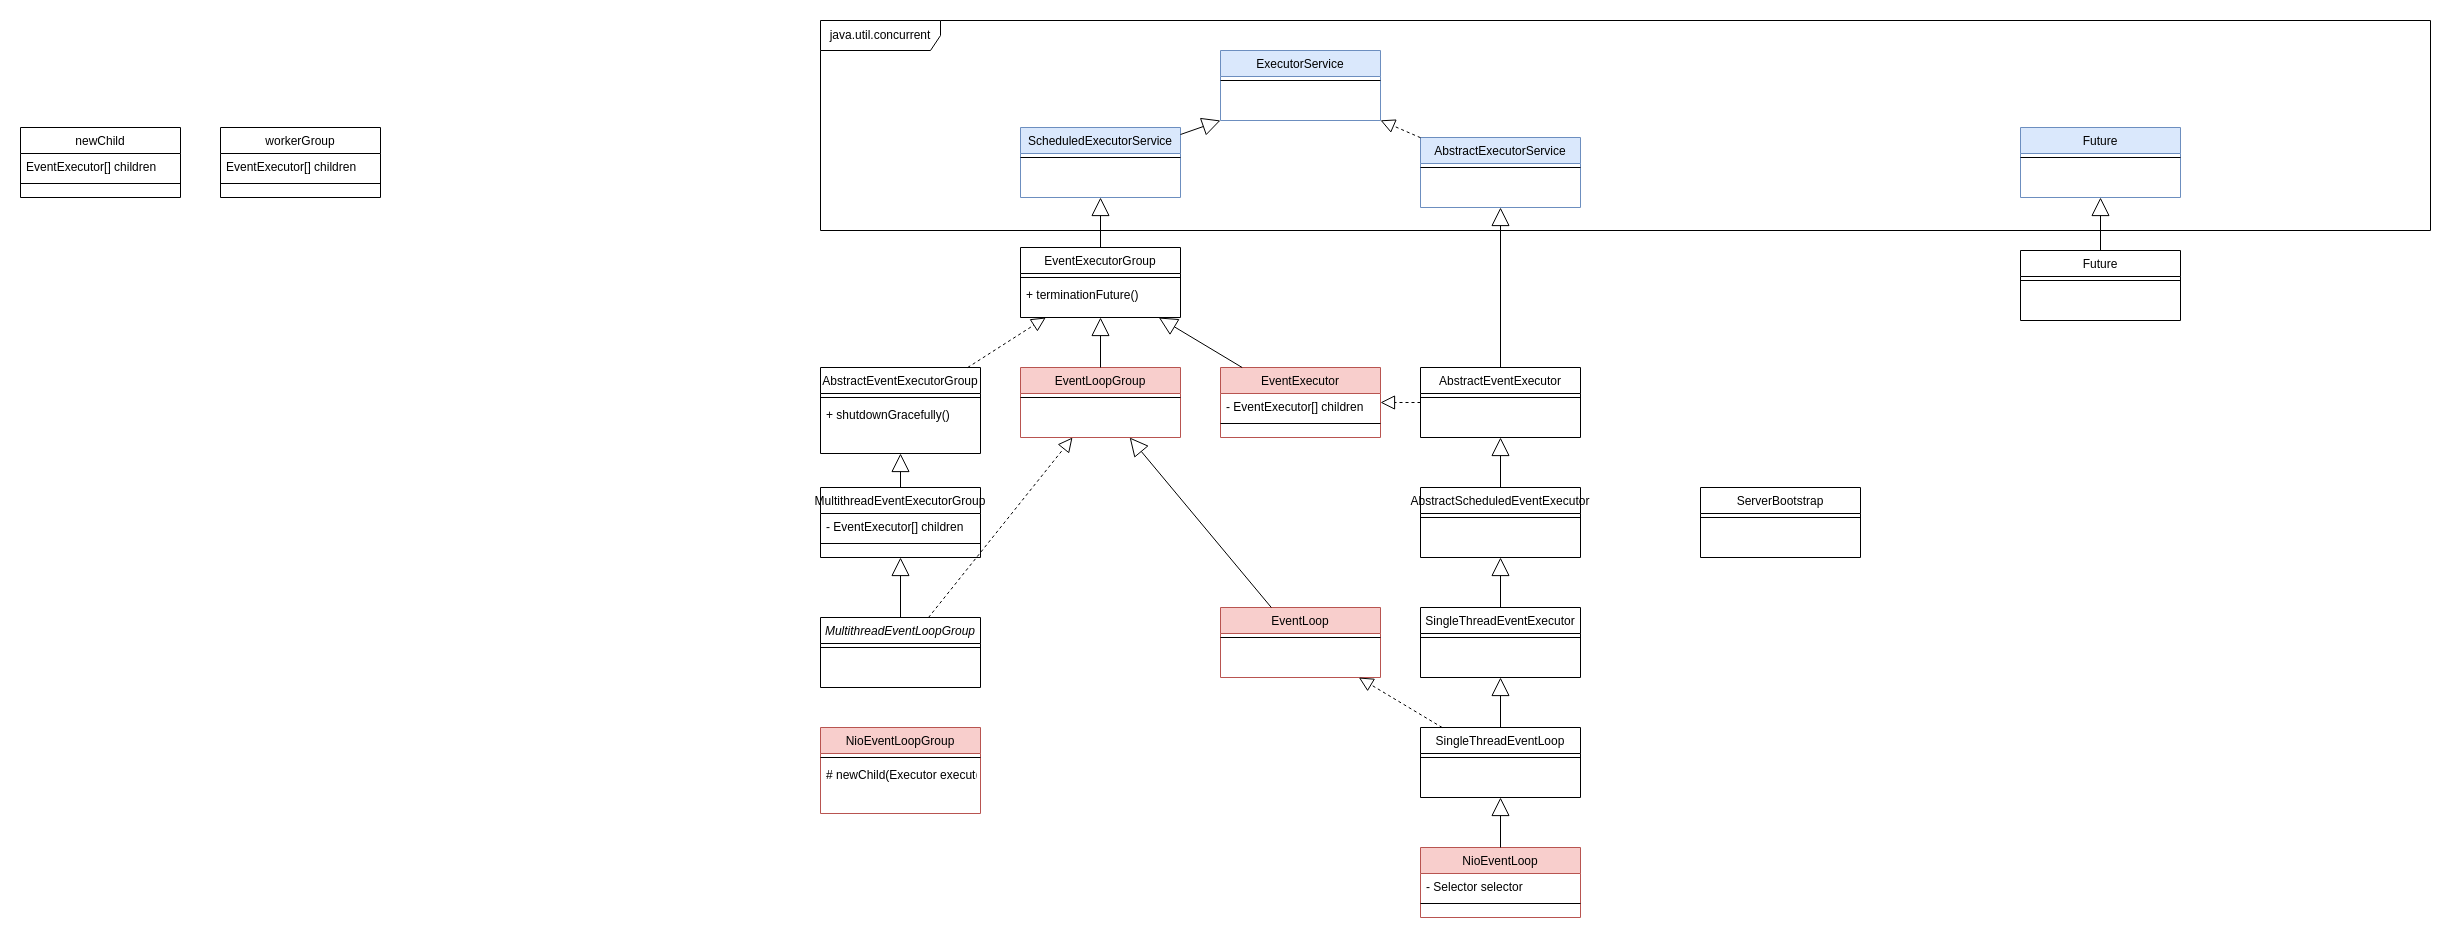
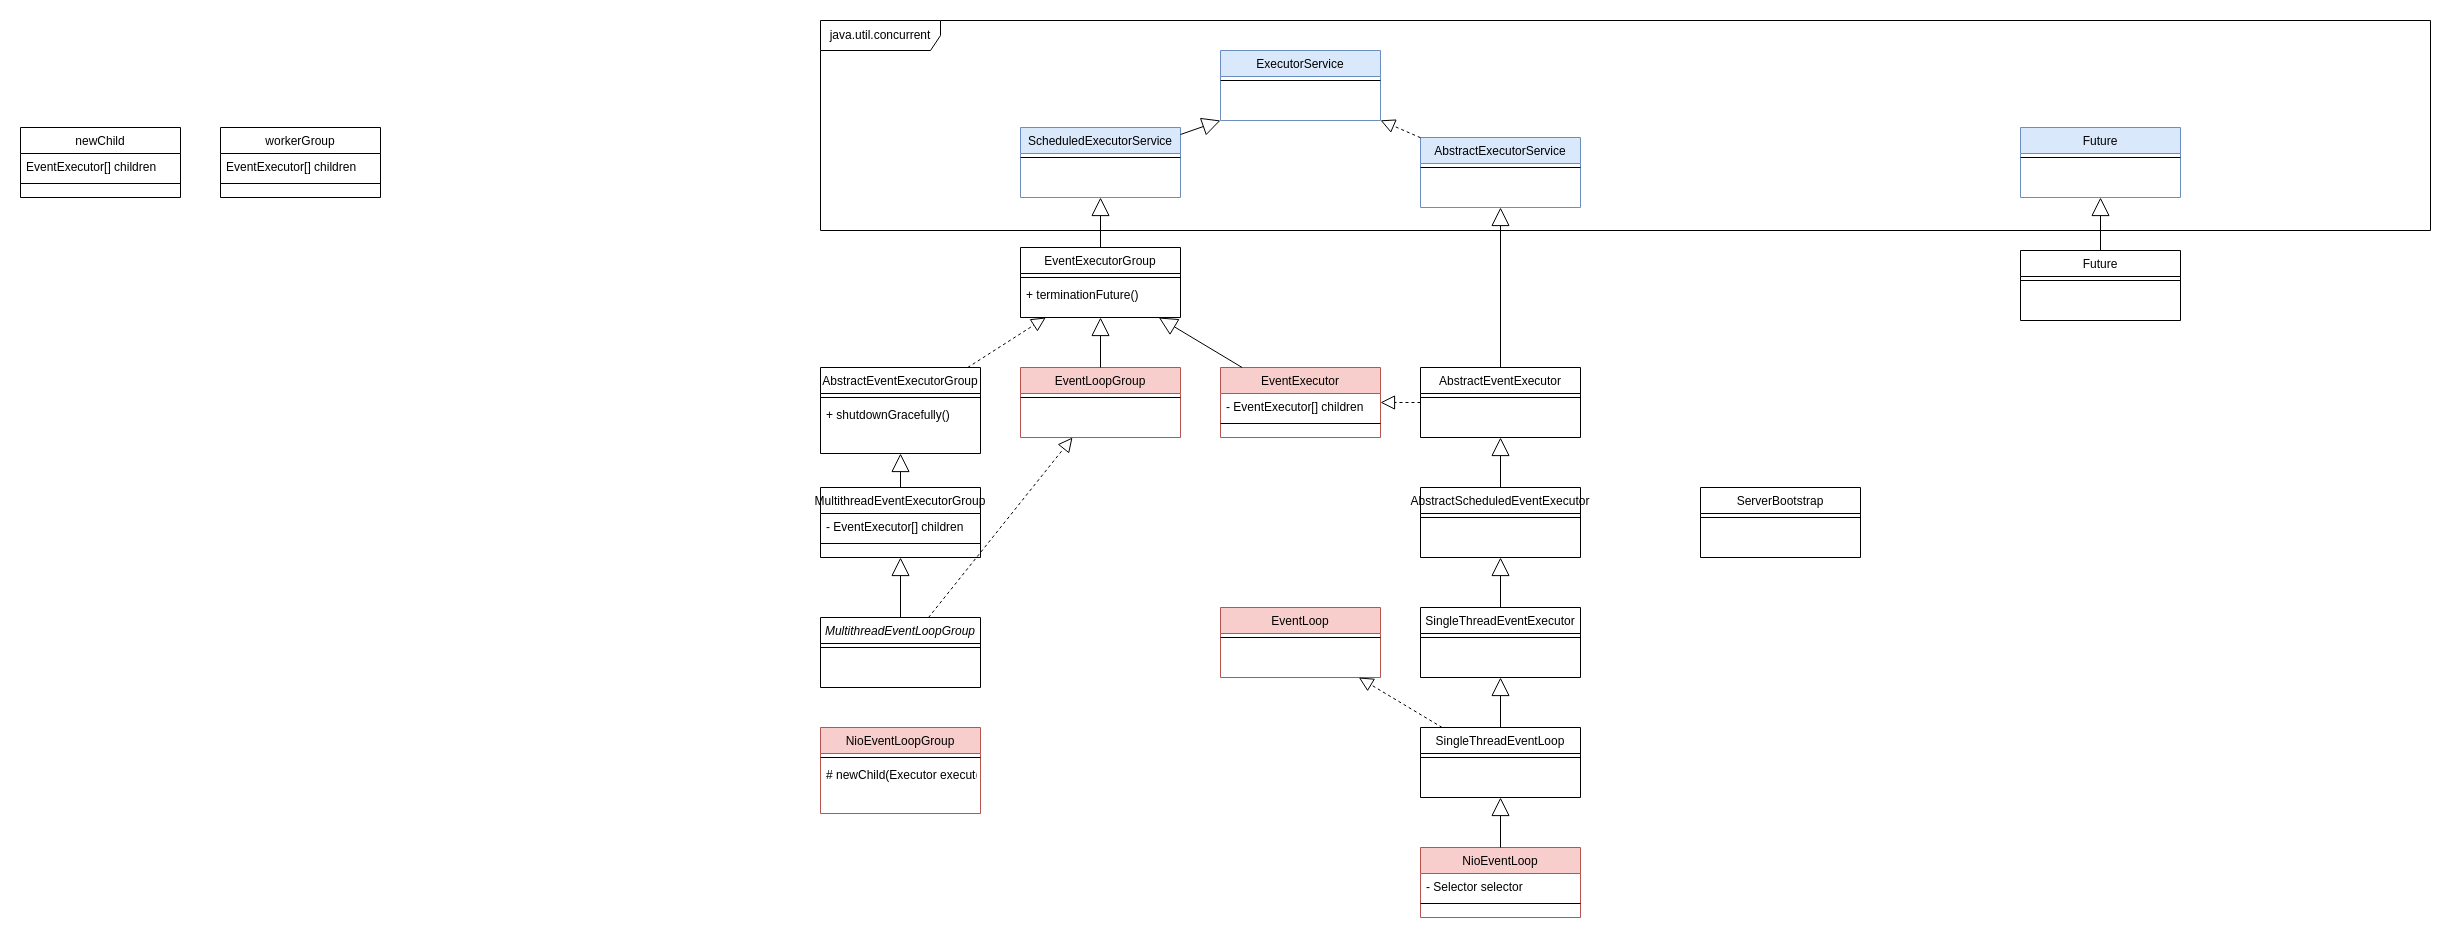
(1207, 530) -> none
